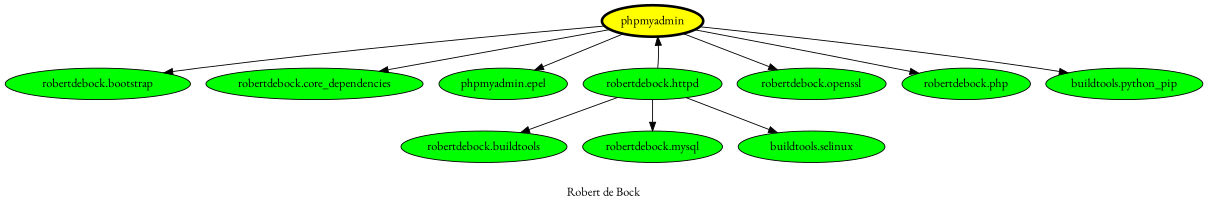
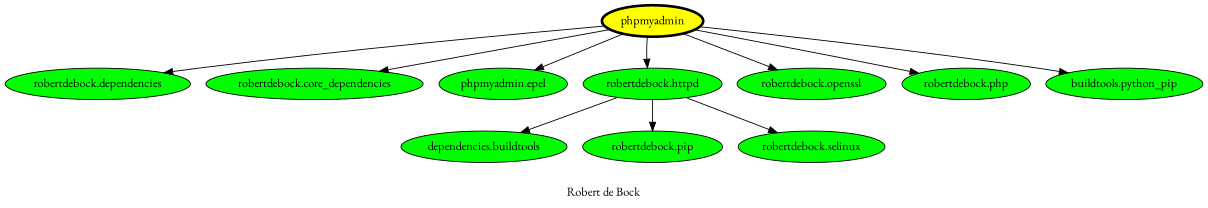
(658, 57) -> (647, 48)
(98, 84) -> (98, 84)
(484, 147) -> (484, 147)
(653, 147) -> (653, 147)
(812, 147) -> (812, 147)
